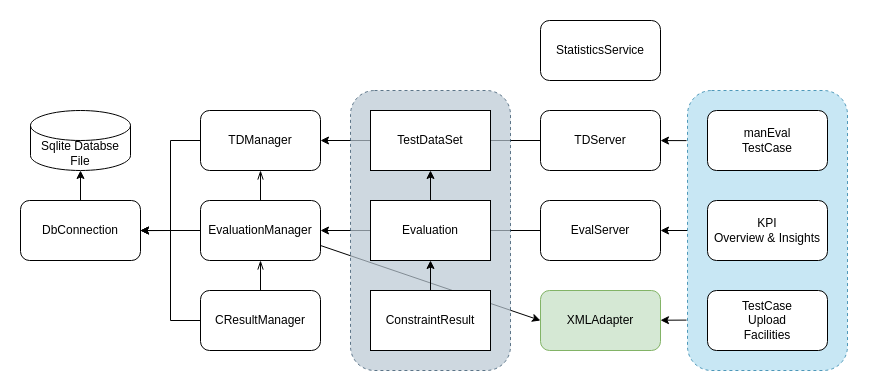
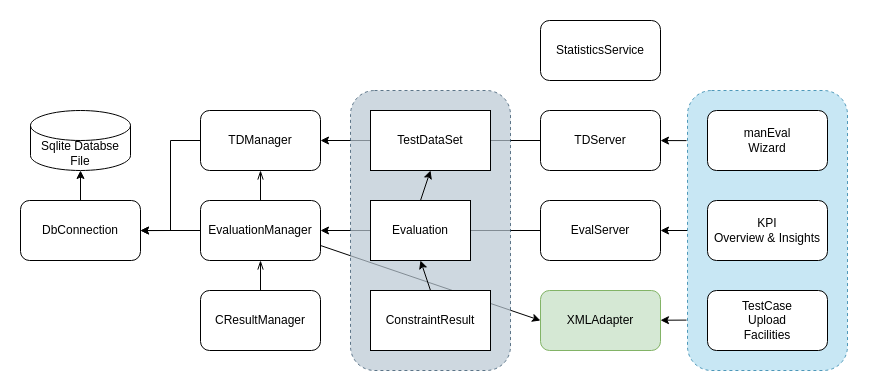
(768, 141) -> (768, 141)
(431, 231) -> (421, 231)
(171, 292) -> none
